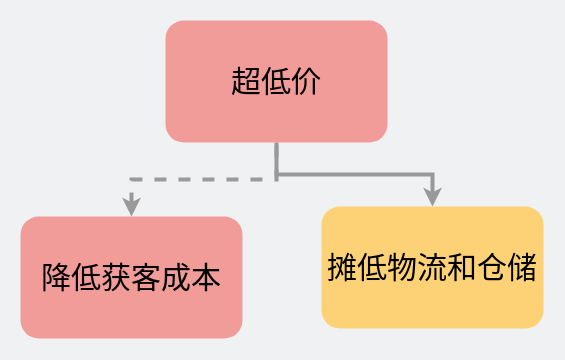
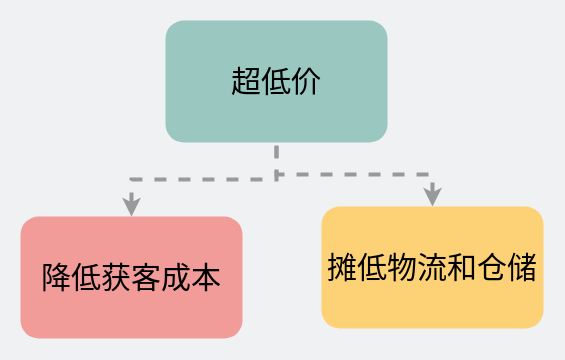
(277, 82) -> (277, 82)
(412, 175) -> (412, 175)
